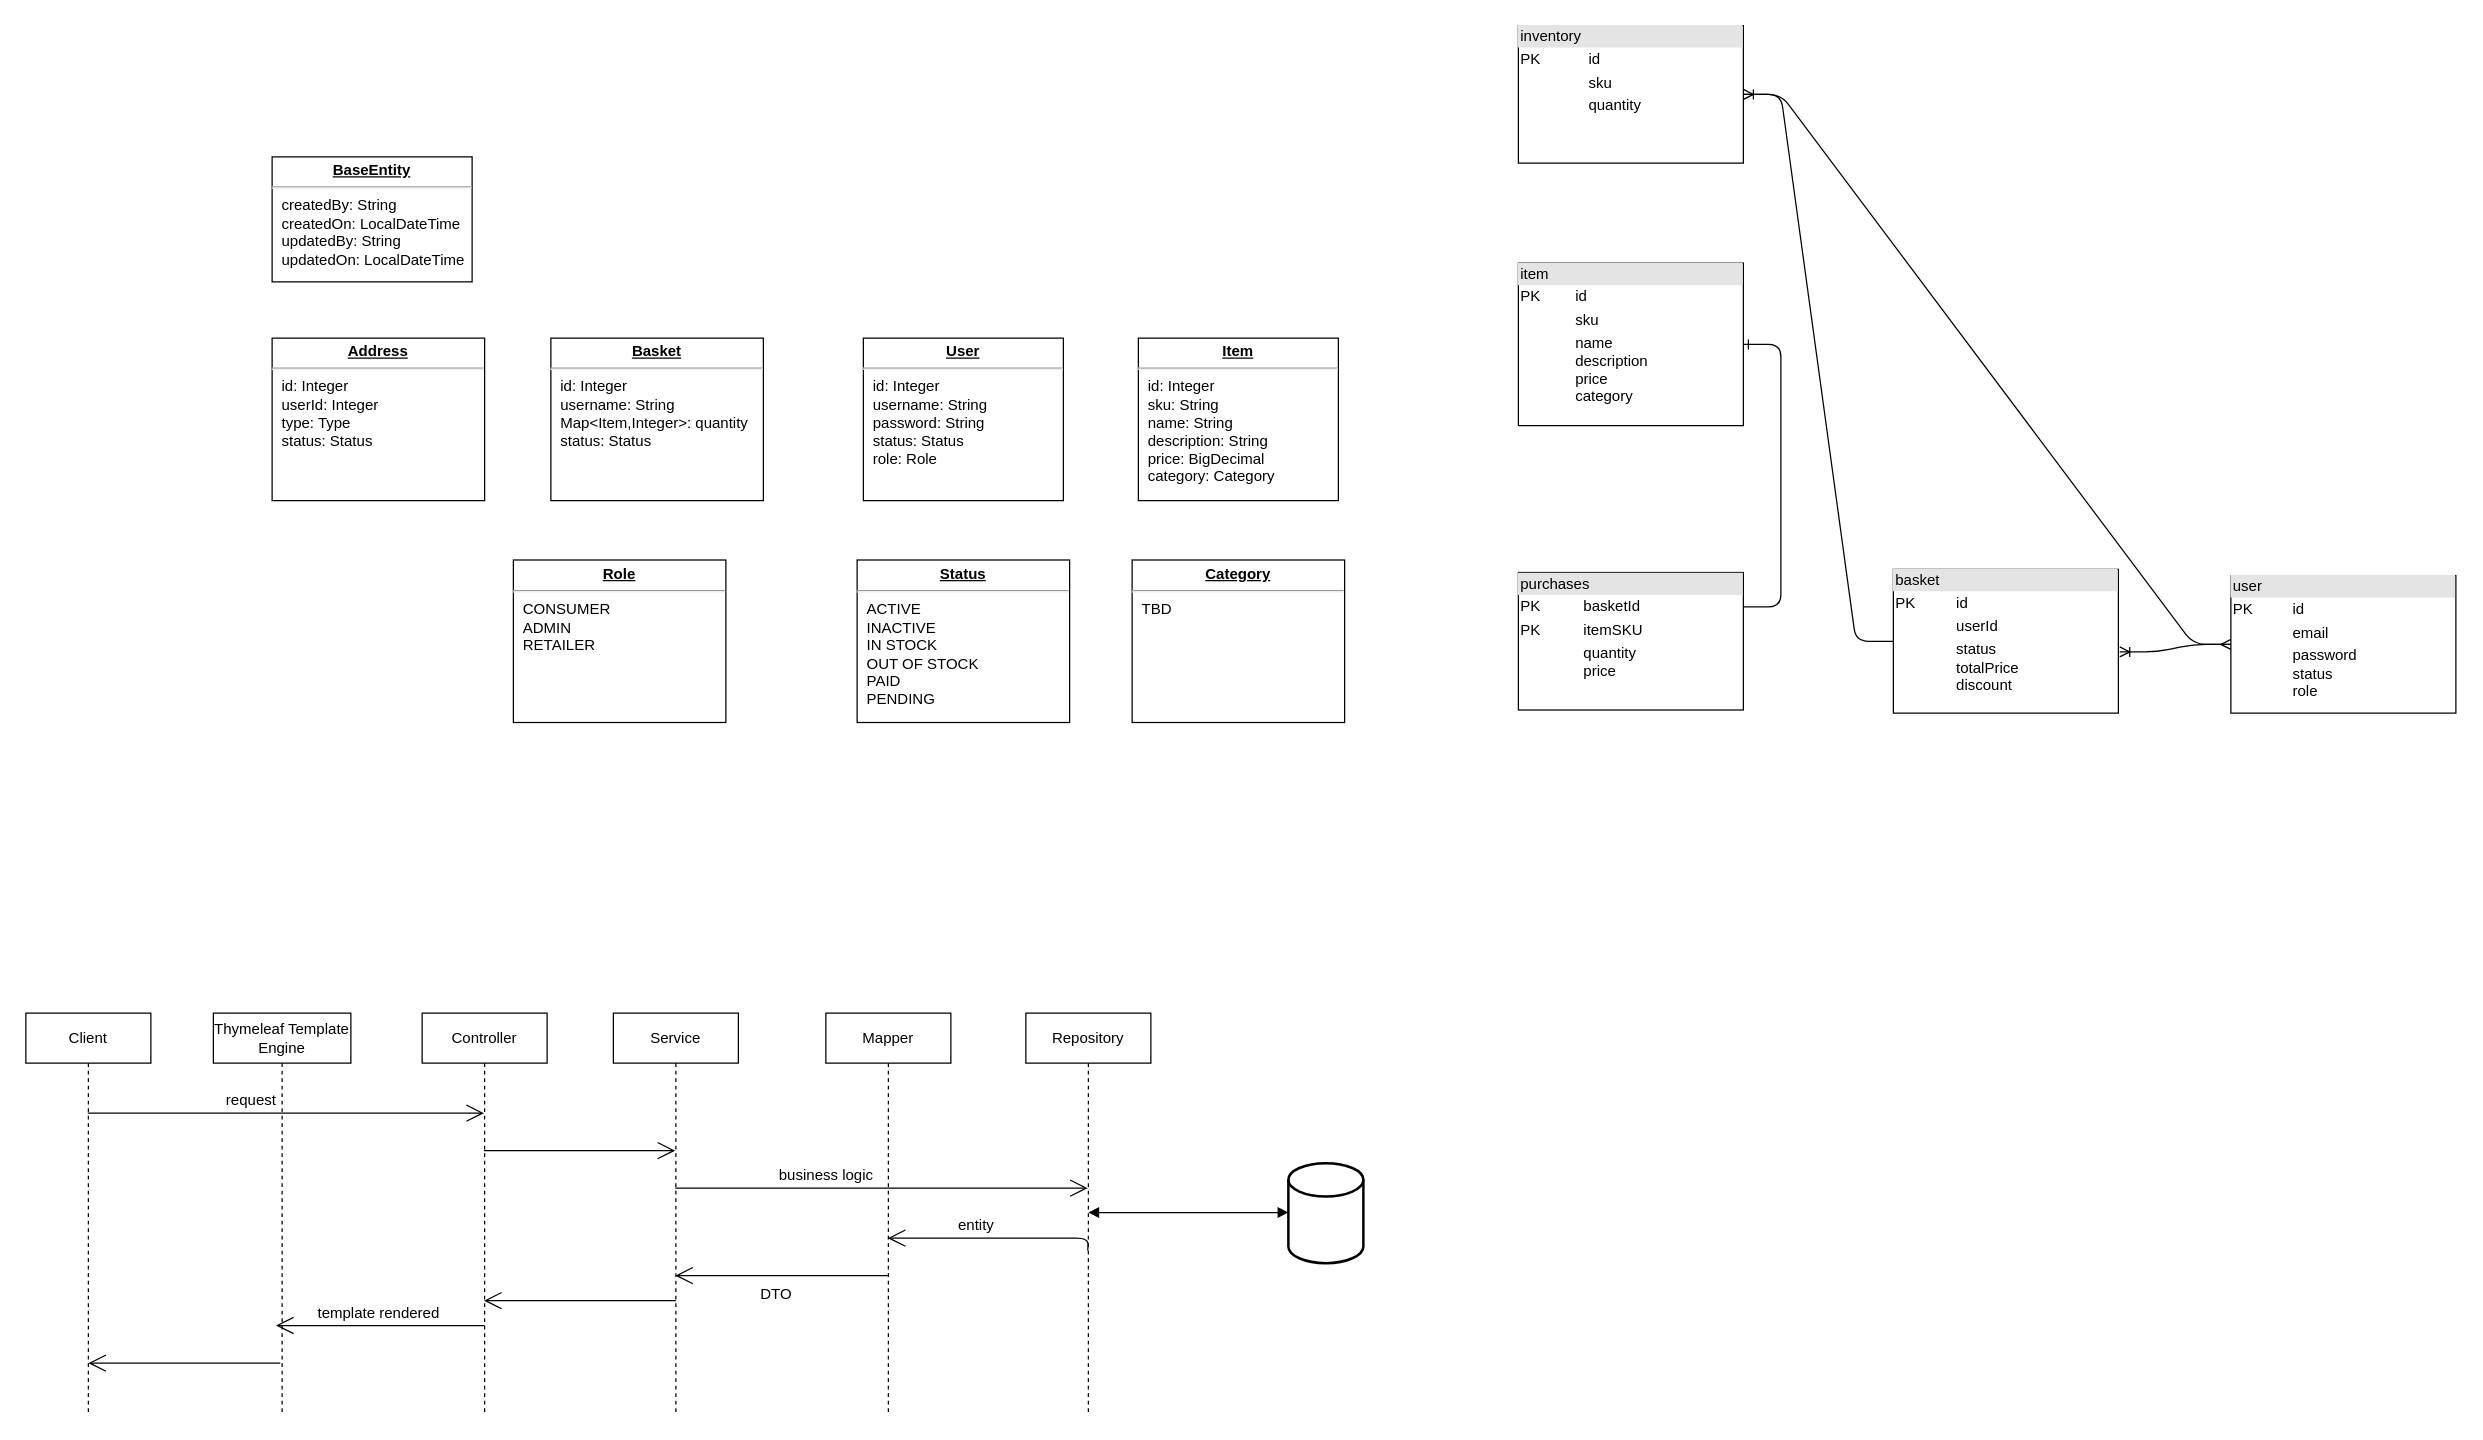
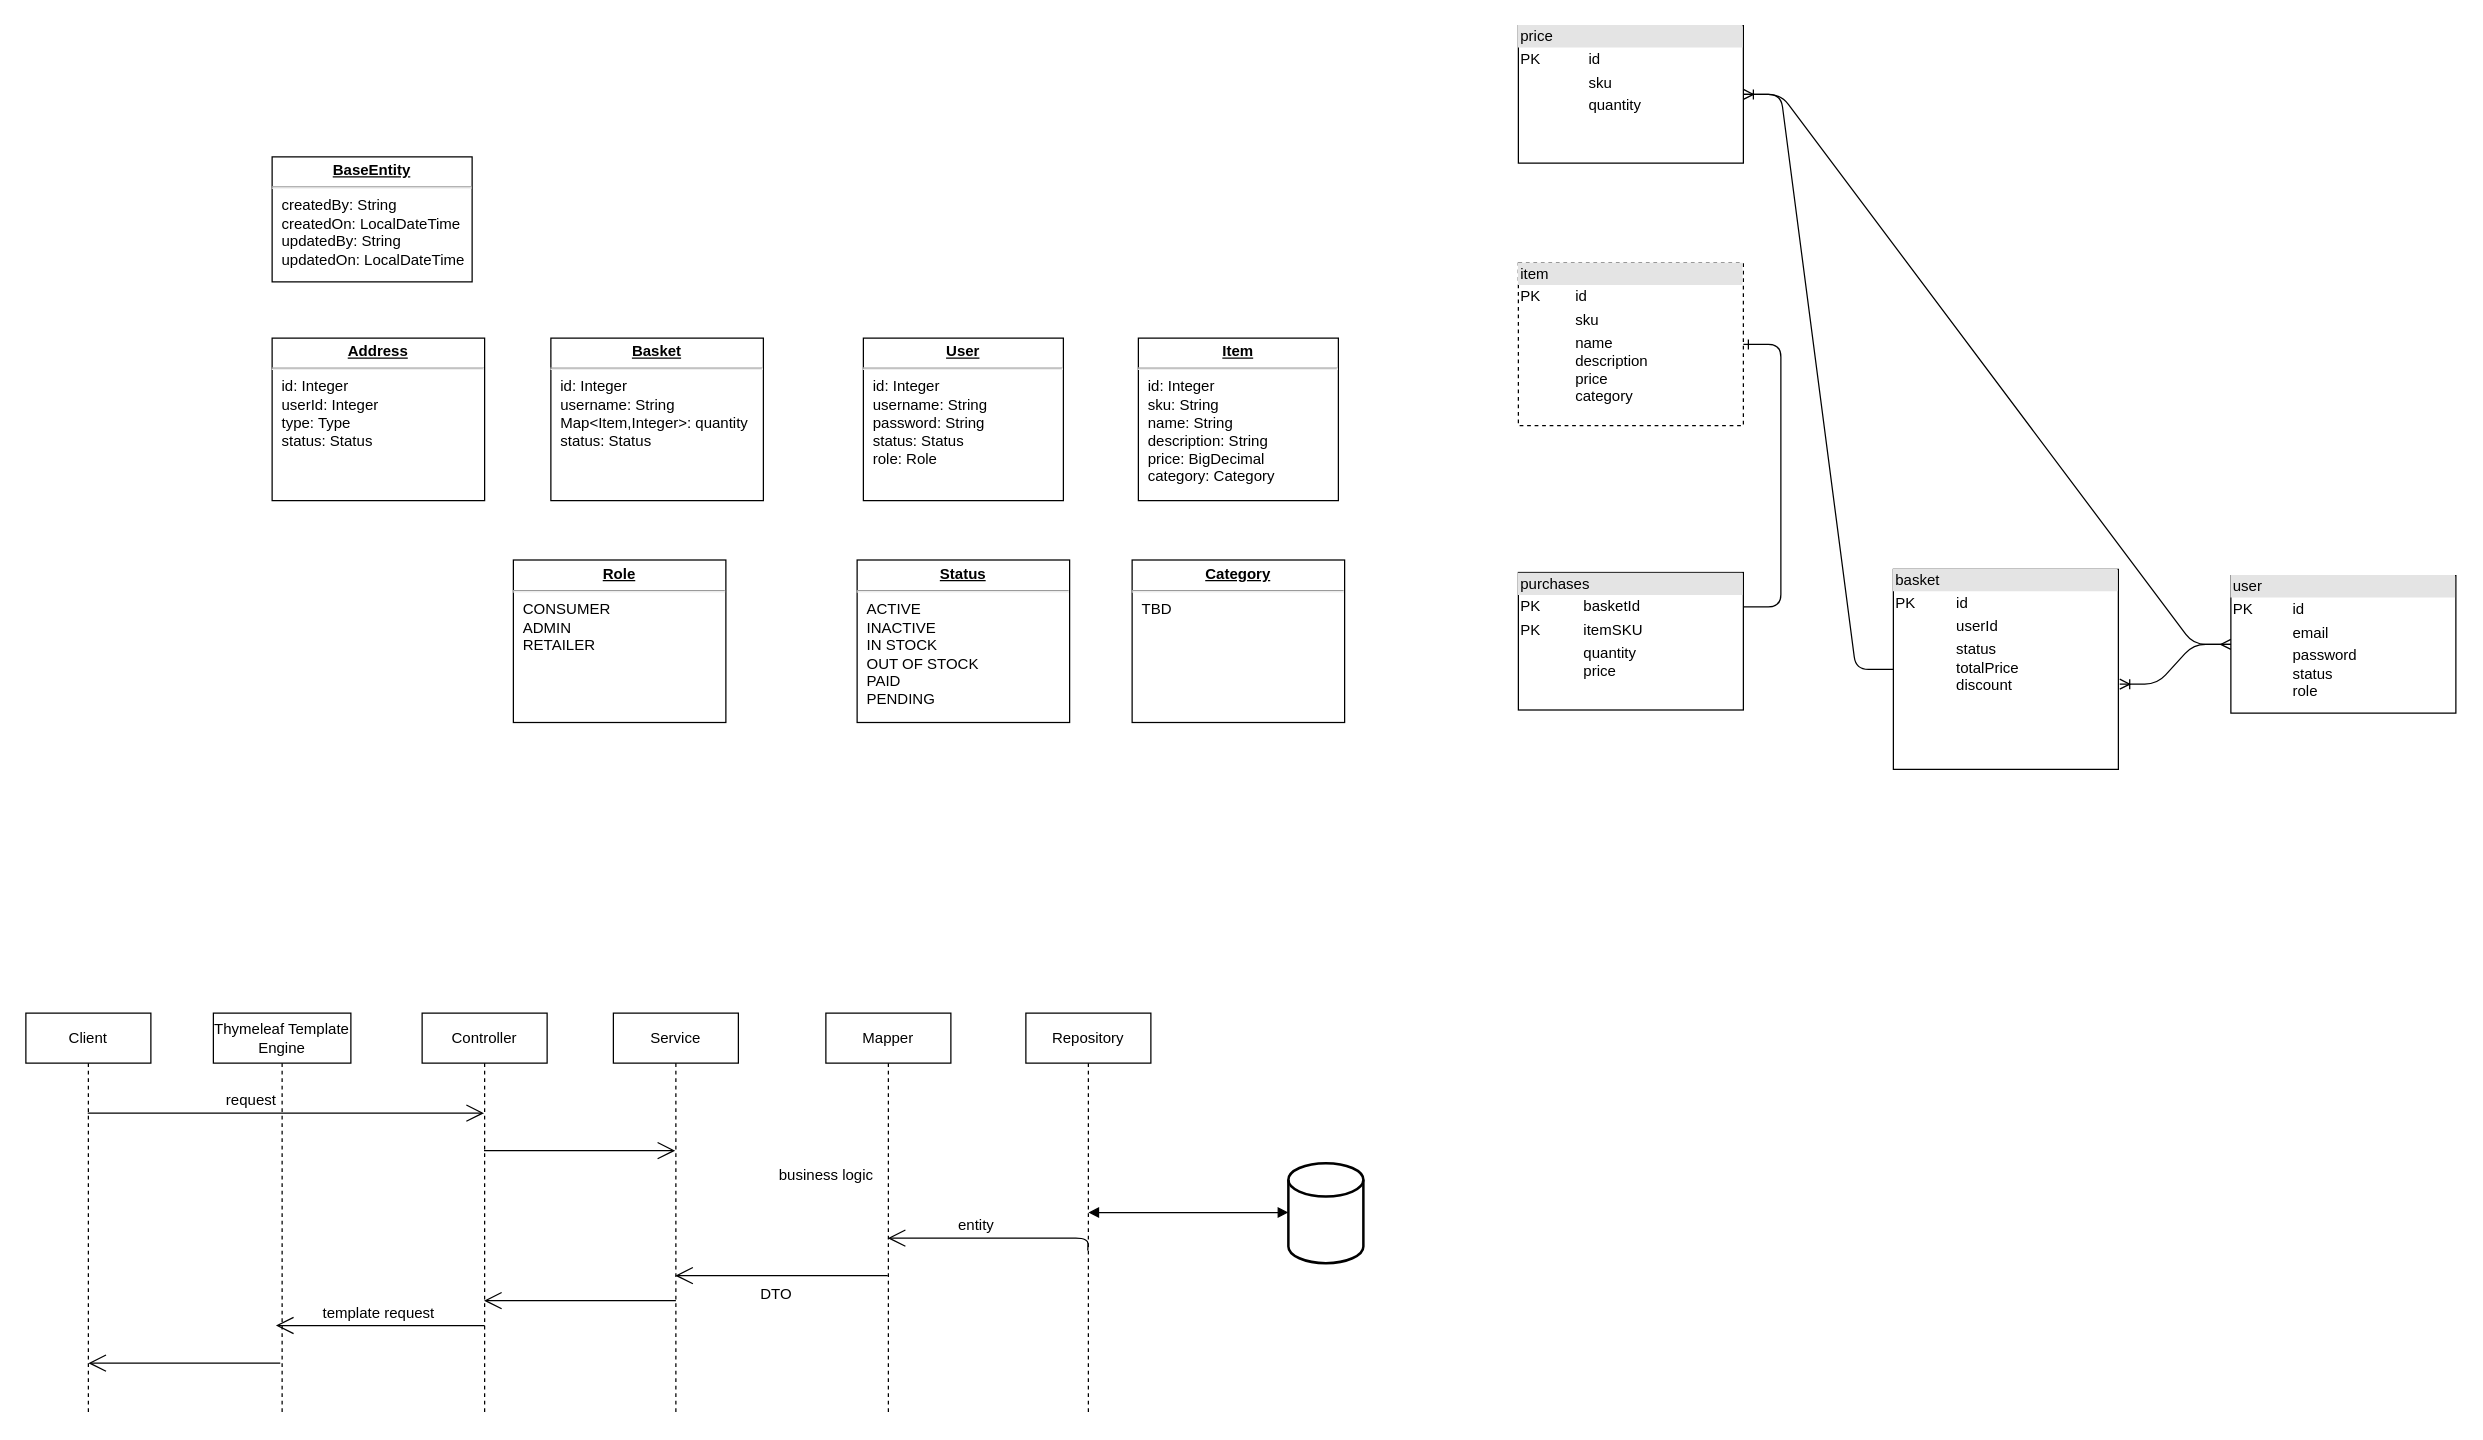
(1554, 62) -> (1550, 62)
(1631, 344) -> (1631, 344)
(2006, 641) -> (2006, 669)
(882, 1188) -> none
(379, 1313) -> (379, 1313)
